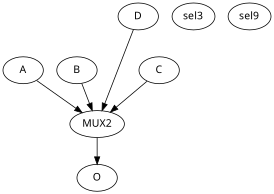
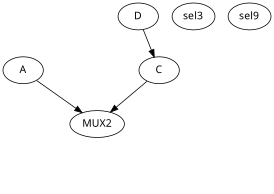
(119, 67) -> (147, 40)
(77, 70) -> none
(97, 178) -> none
